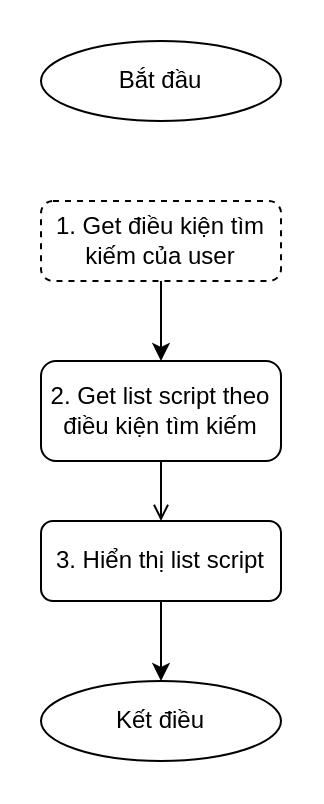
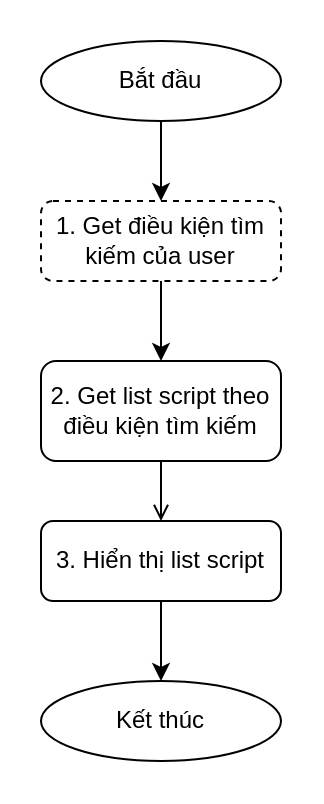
none -> (161, 154)
(161, 721) -> (161, 721)
